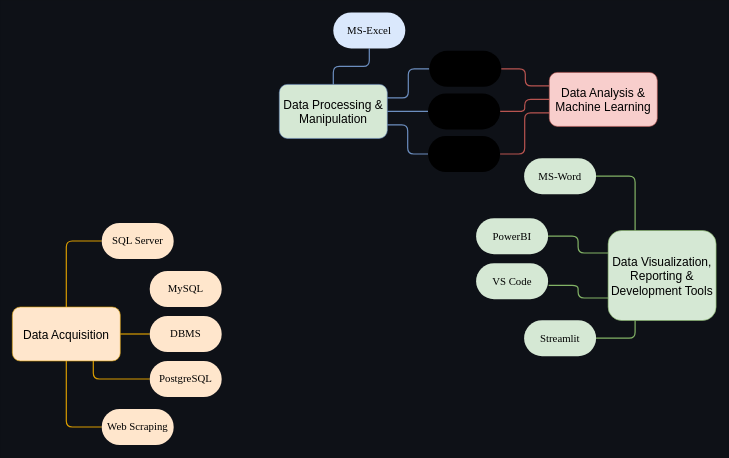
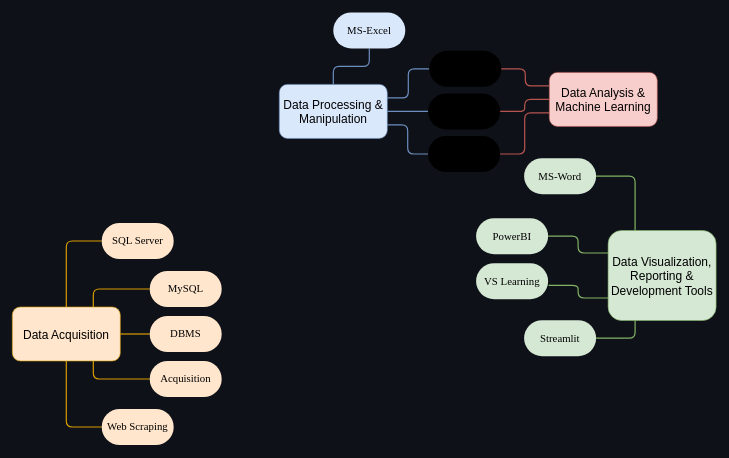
(333, 111) -> (333, 111)
(512, 281) -> (512, 281)
none -> (113, 289)
(186, 379) -> (186, 379)
